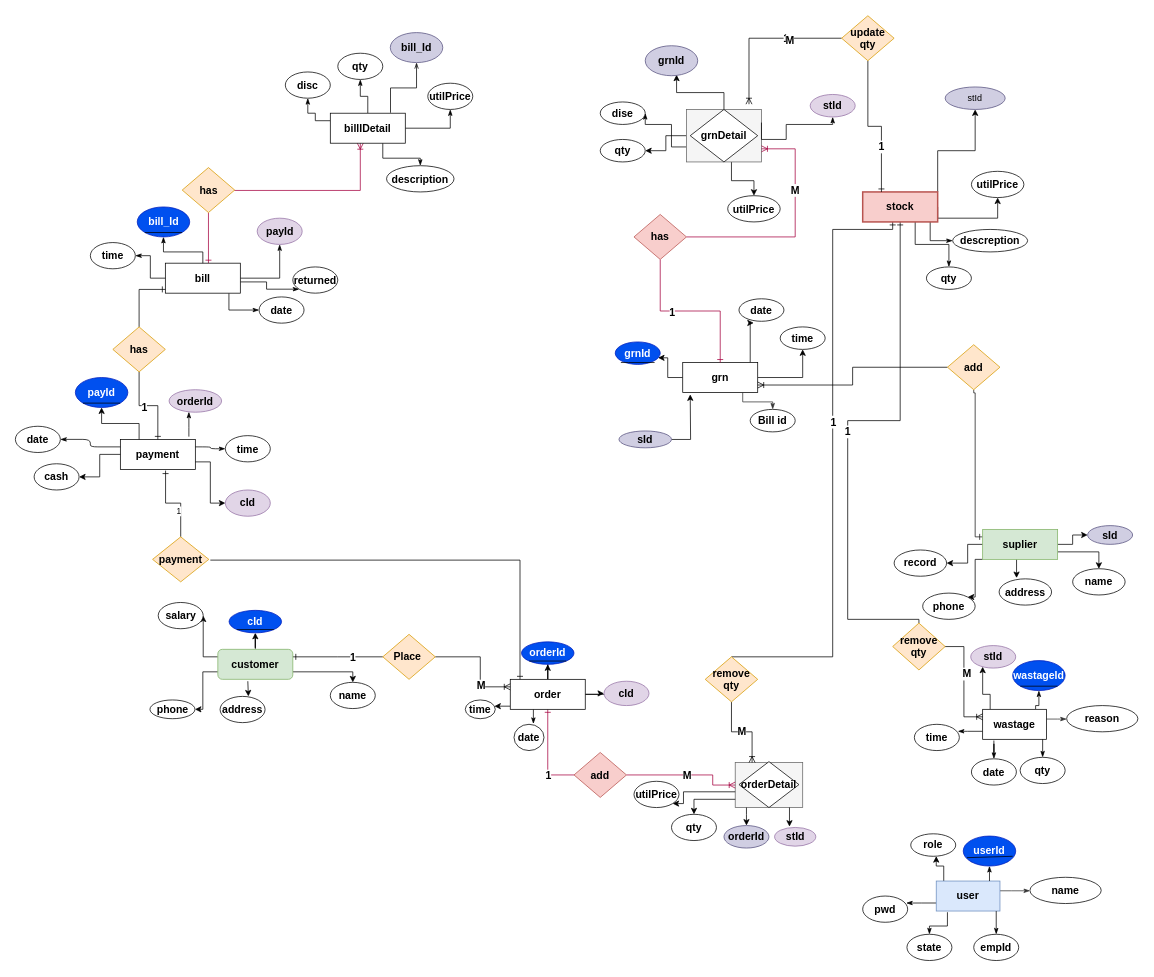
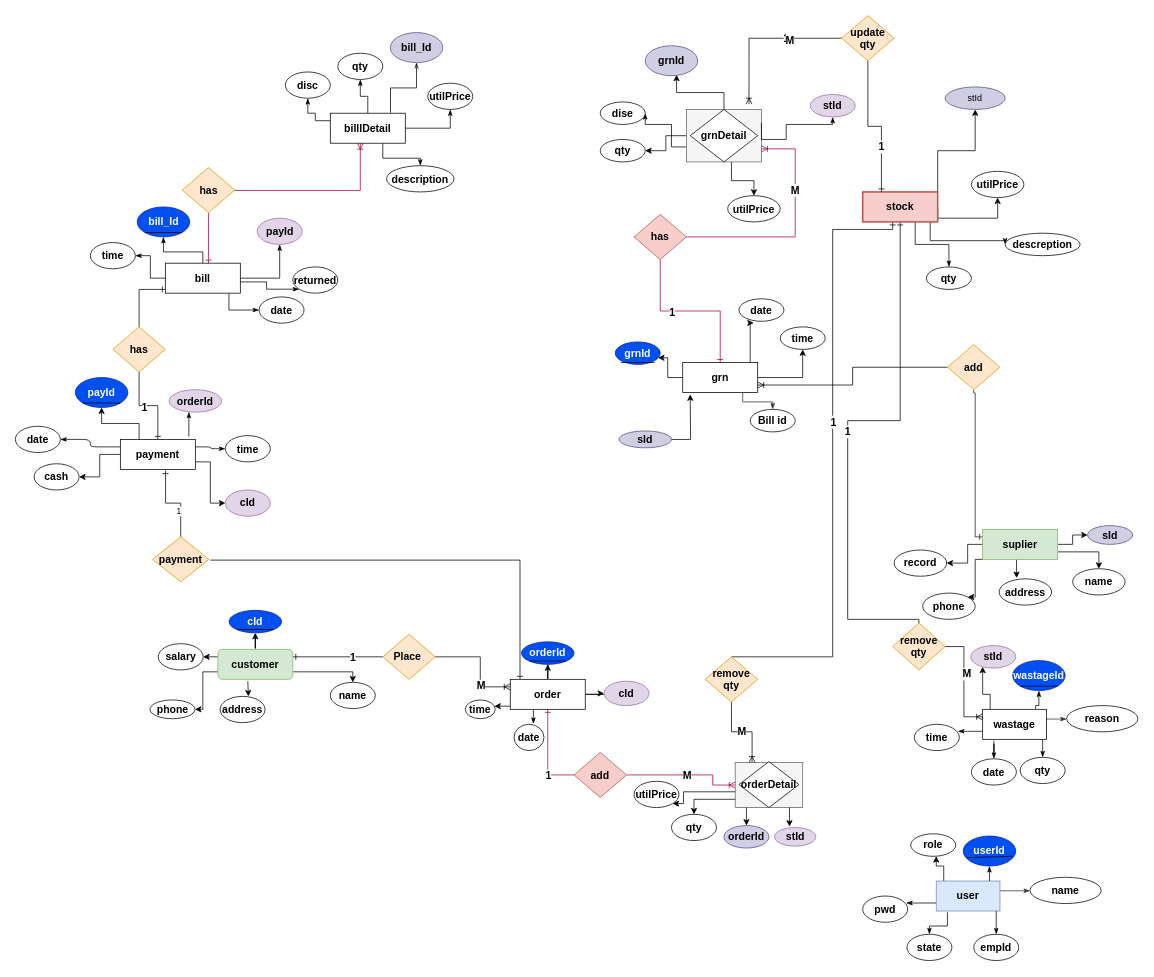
(990, 240) -> (1043, 244)
(181, 615) -> (181, 657)
